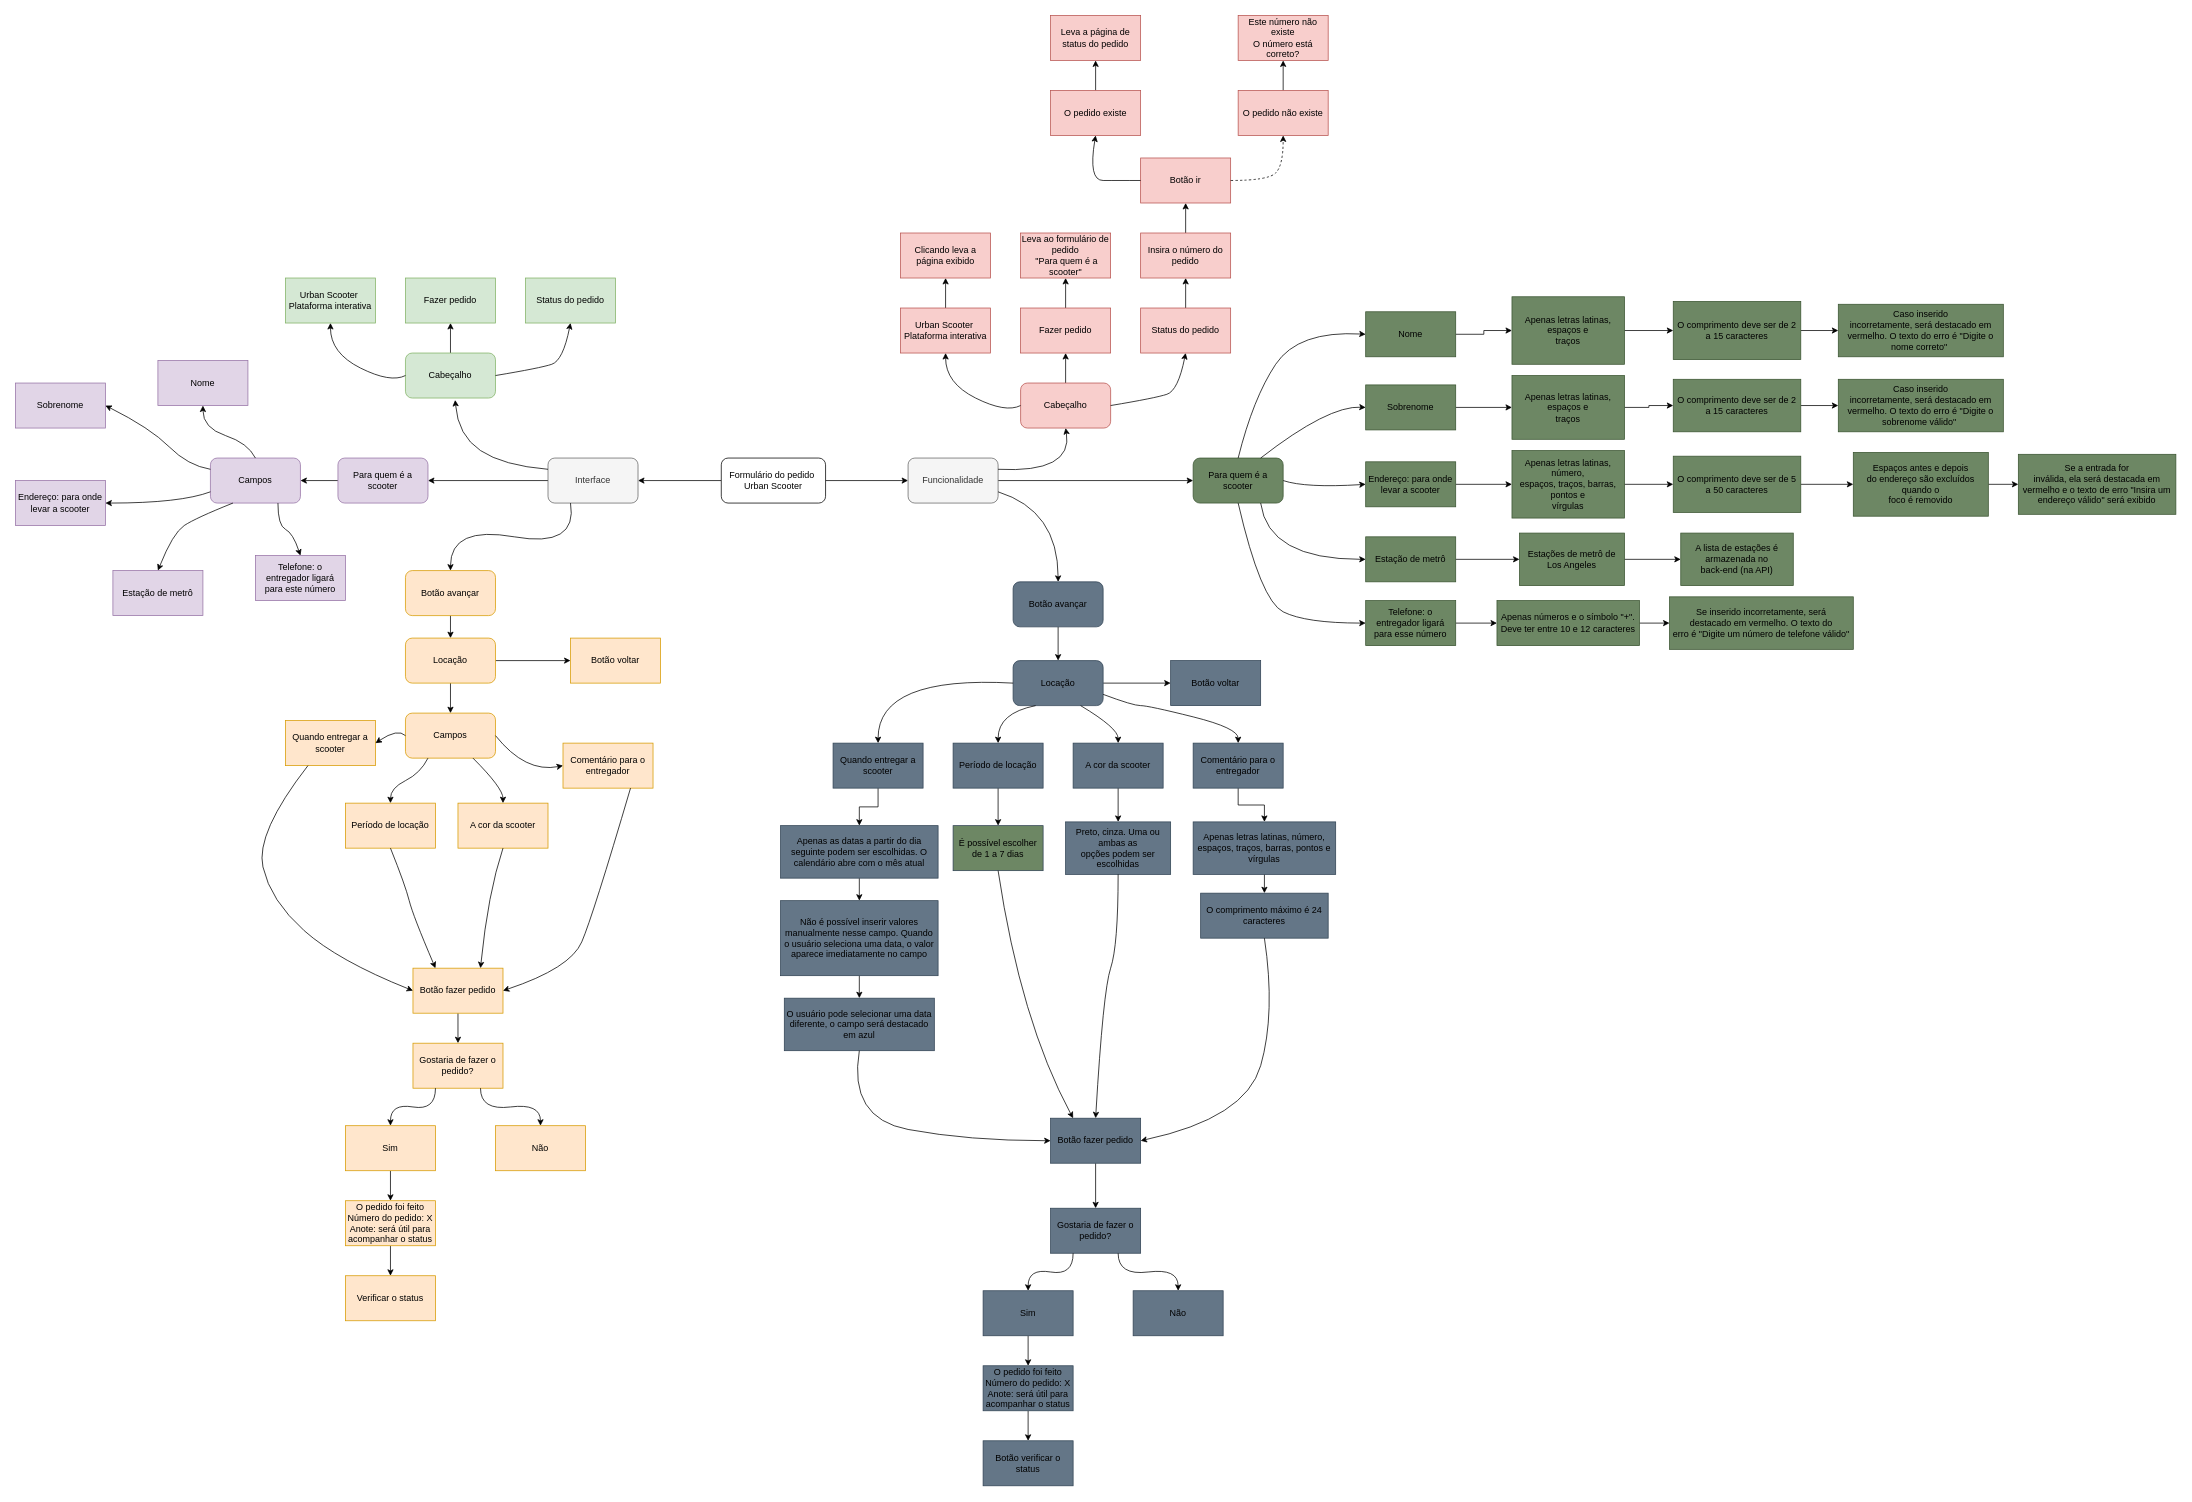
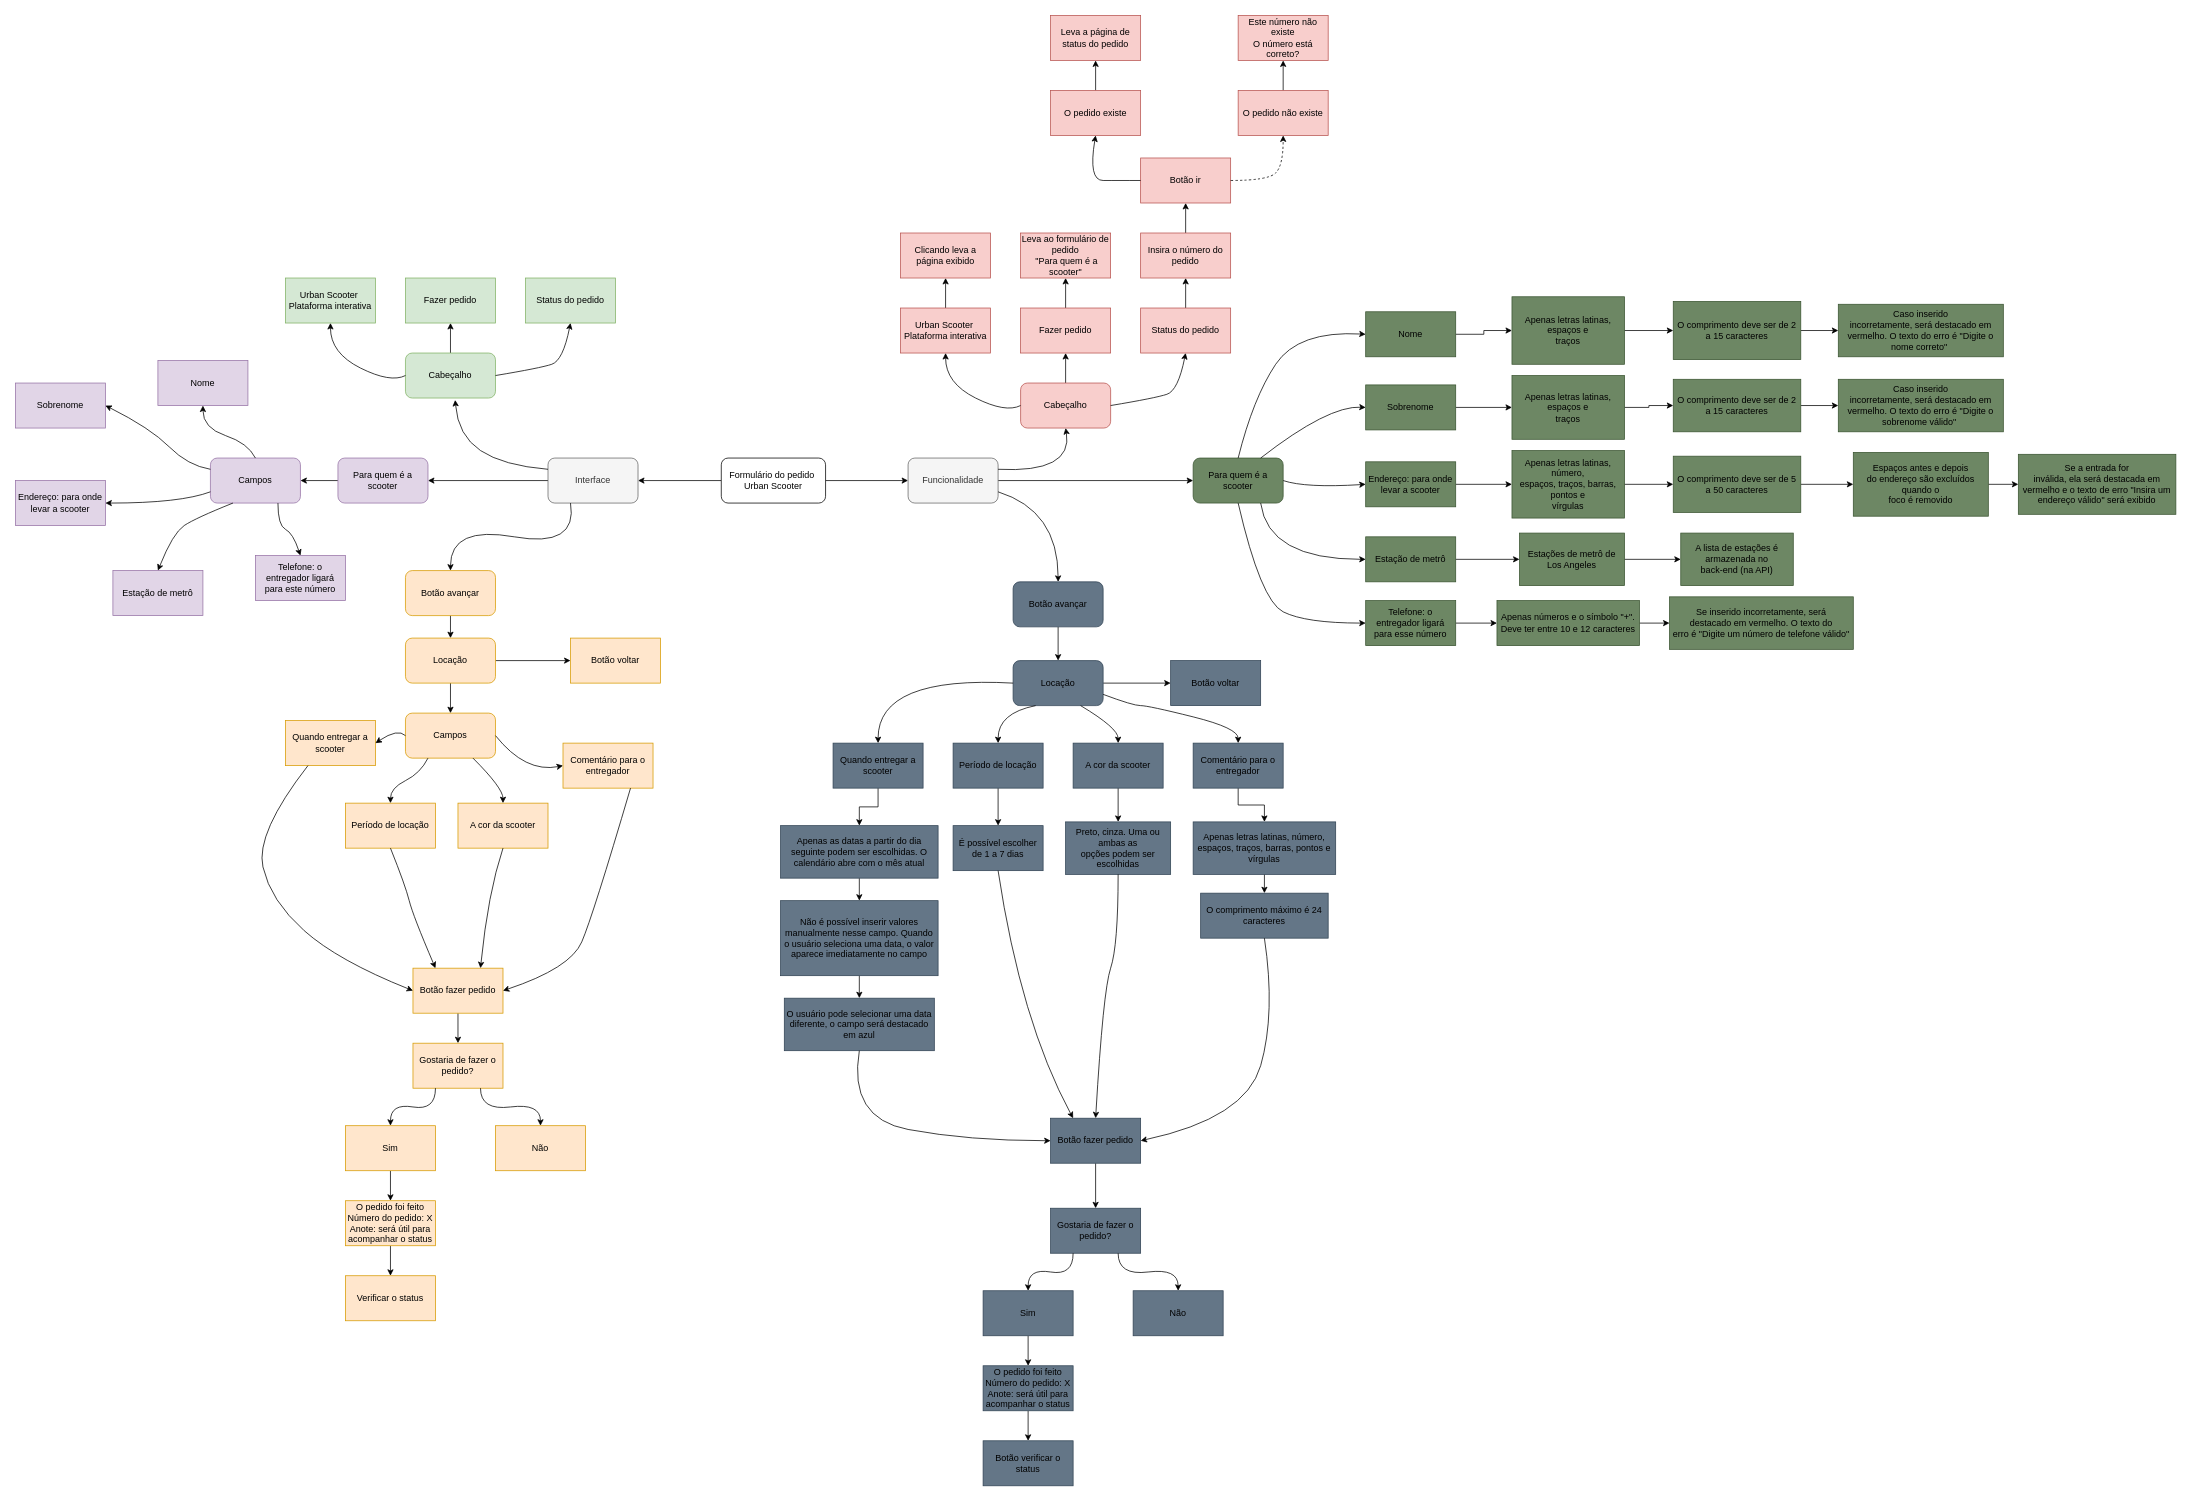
(998, 848) -> (998, 848)
